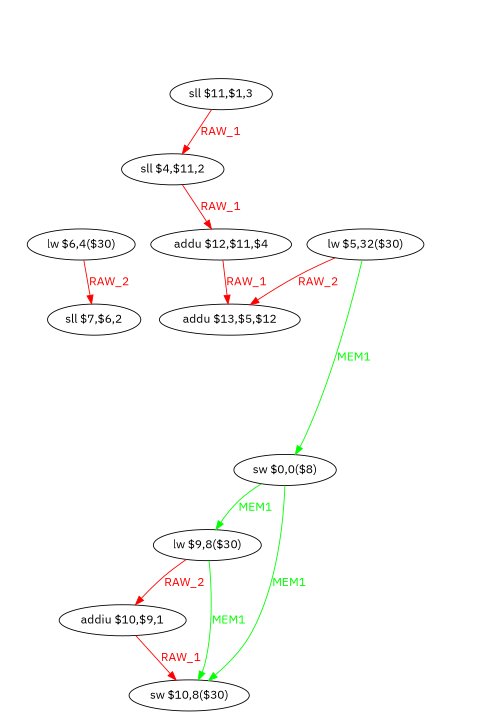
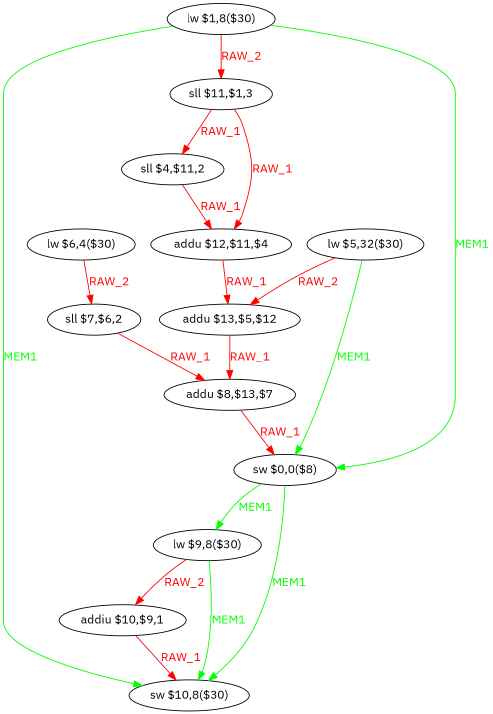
none -> (221, 19)
none -> (251, 165)
none -> (230, 395)
